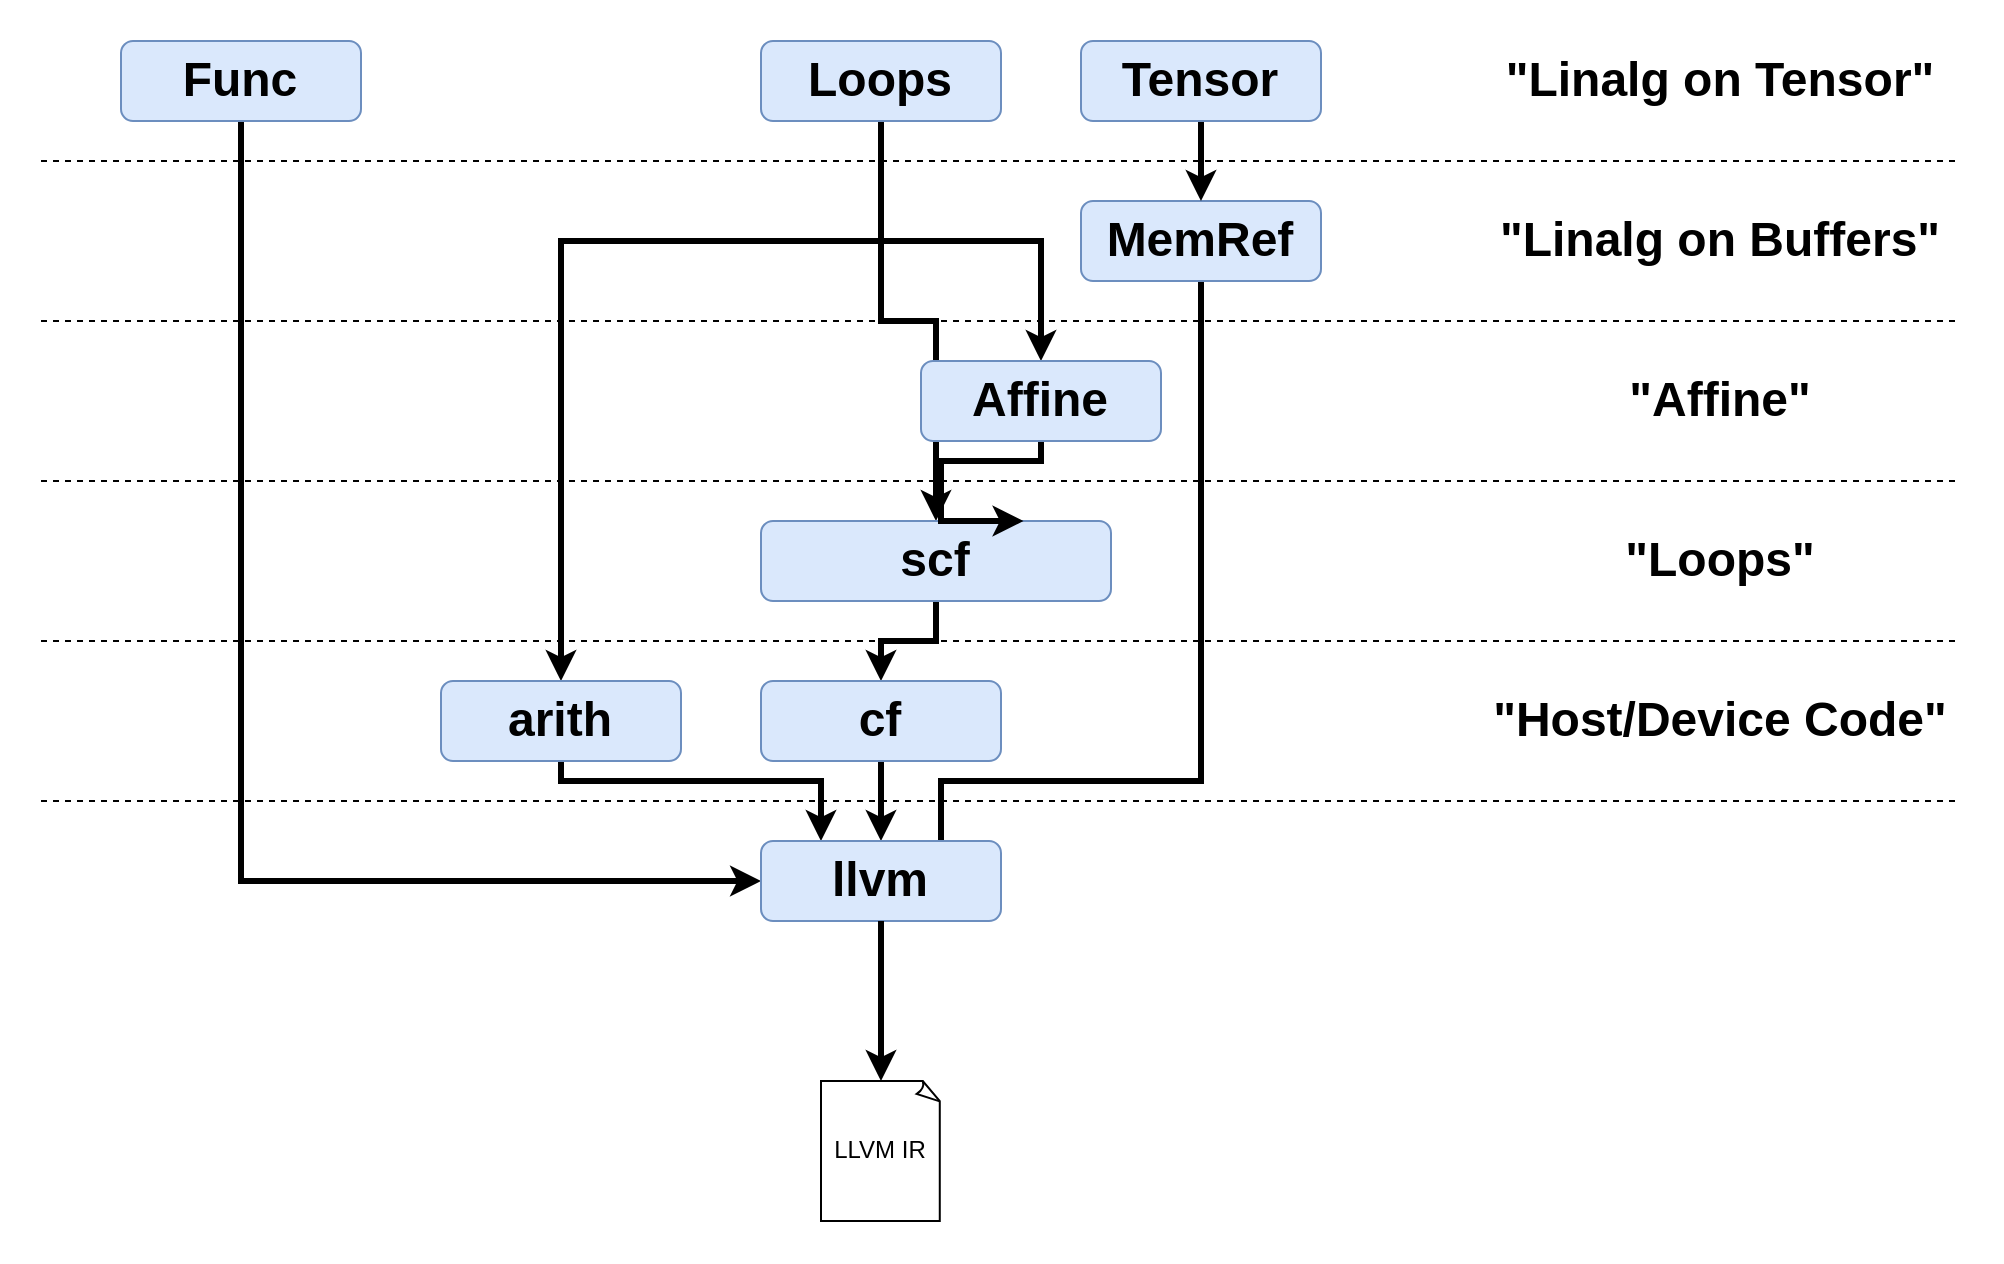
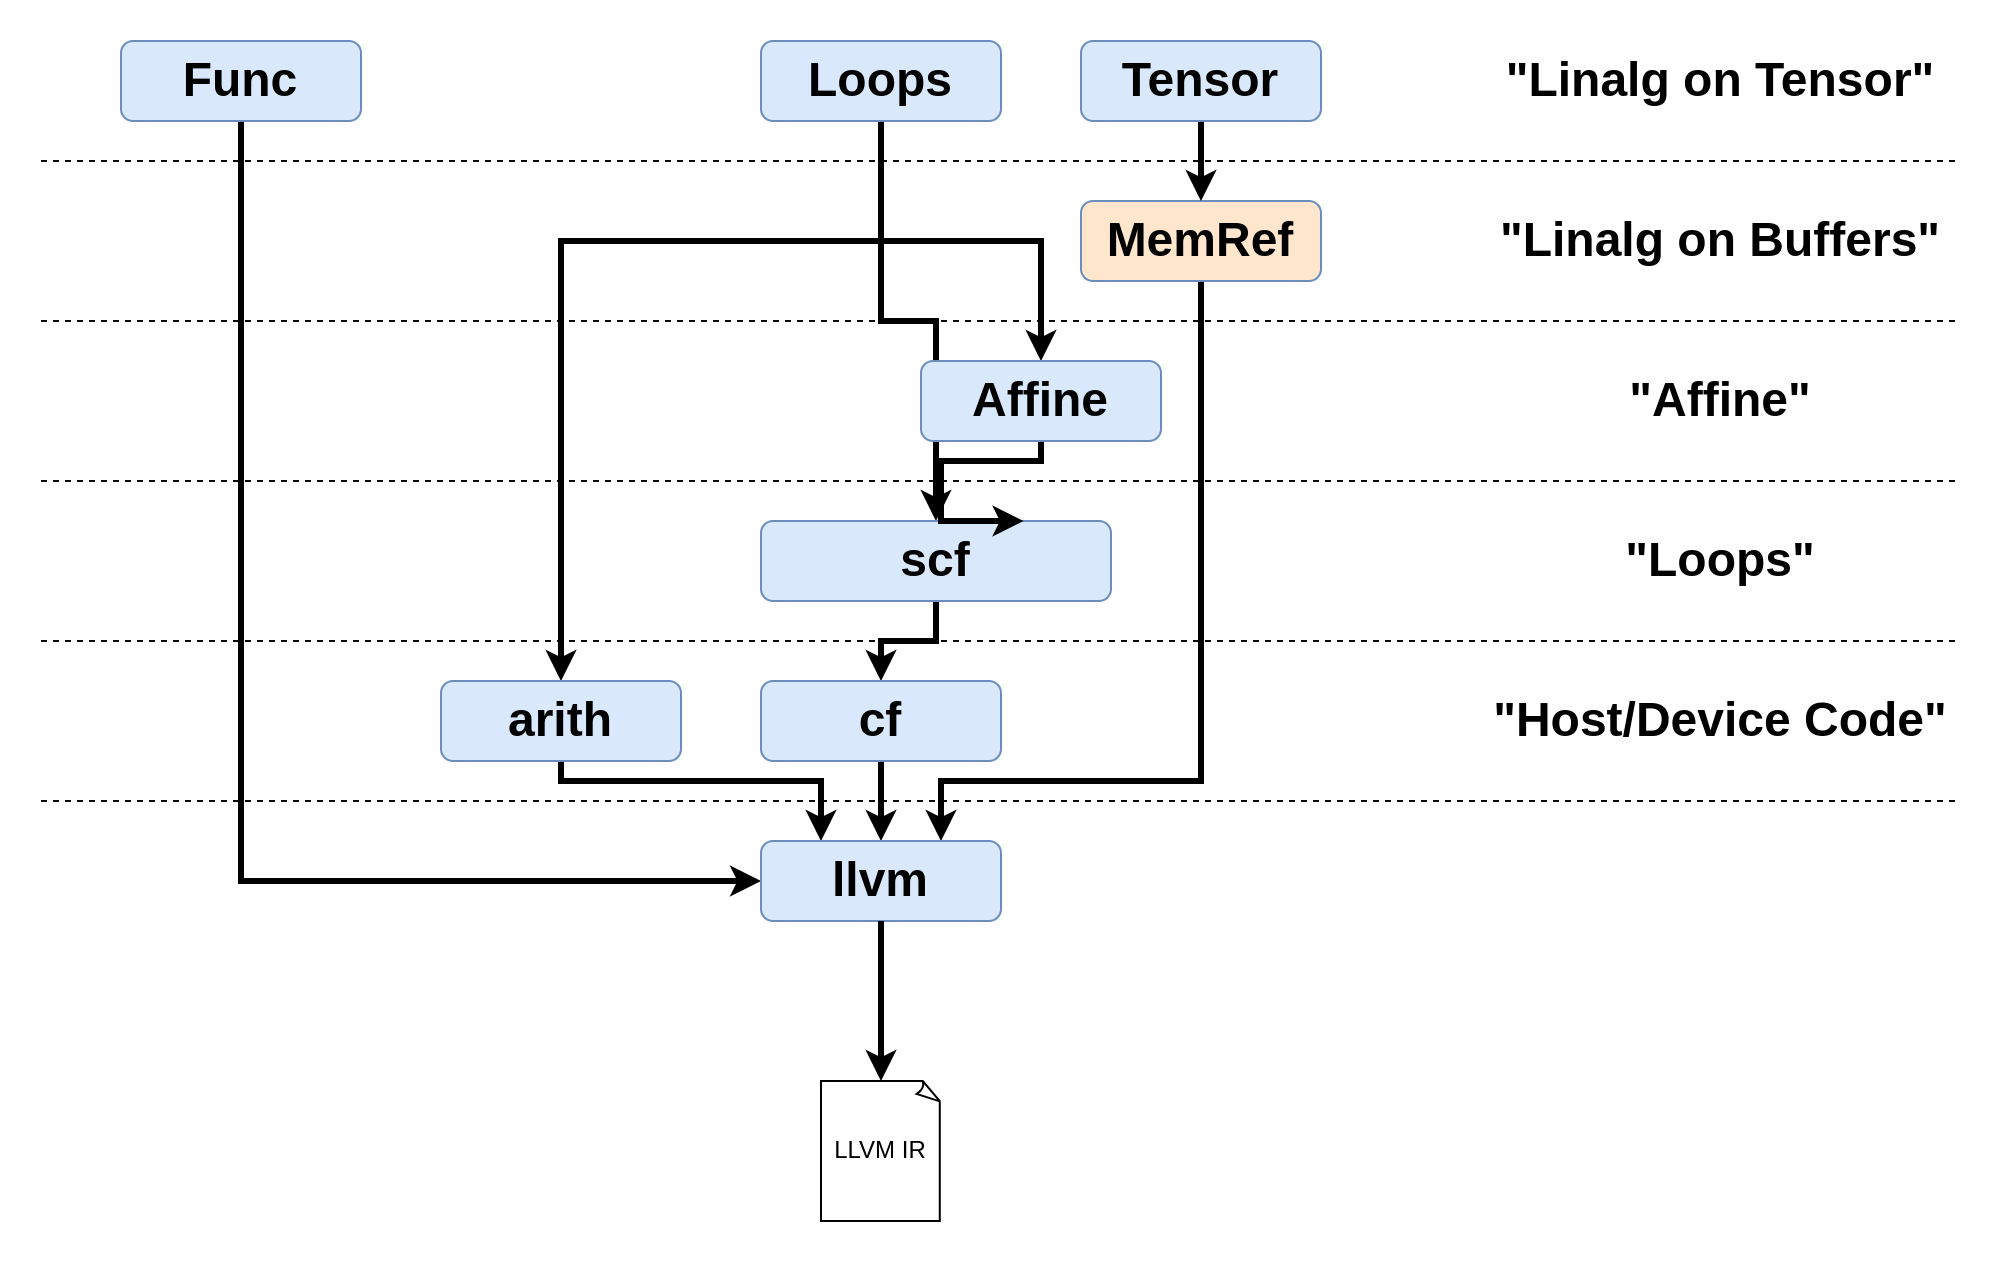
(1201, 241) -> (1201, 241)
(941, 837) -> (1201, 281)
